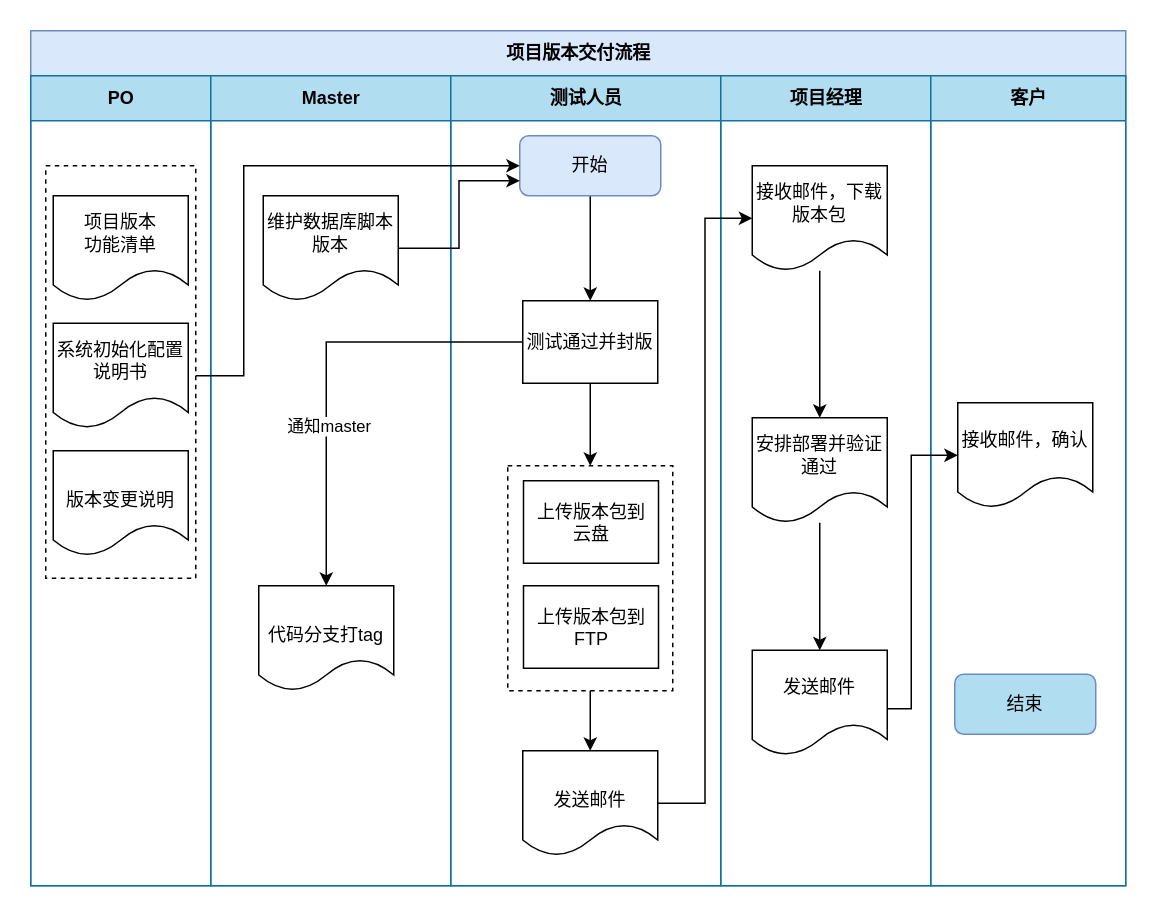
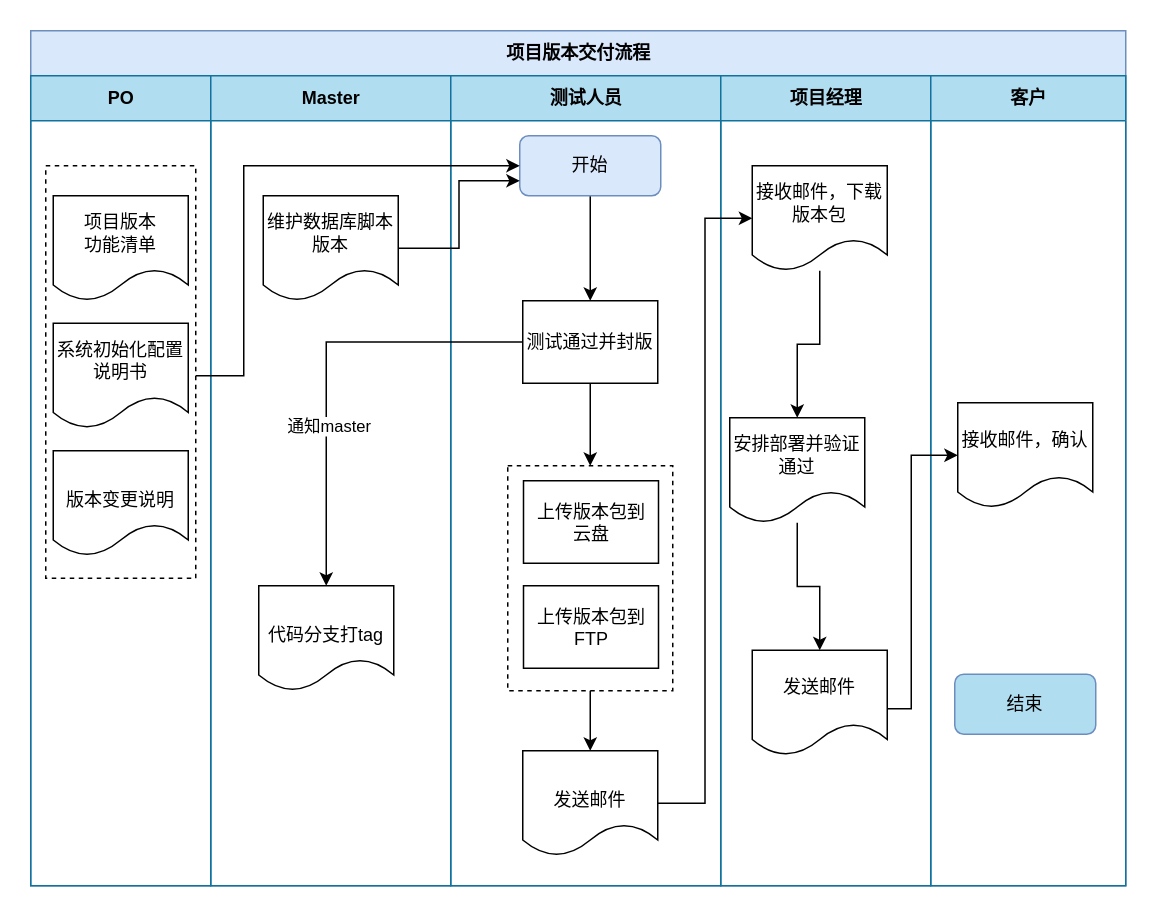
(820, 470) -> (797, 470)
